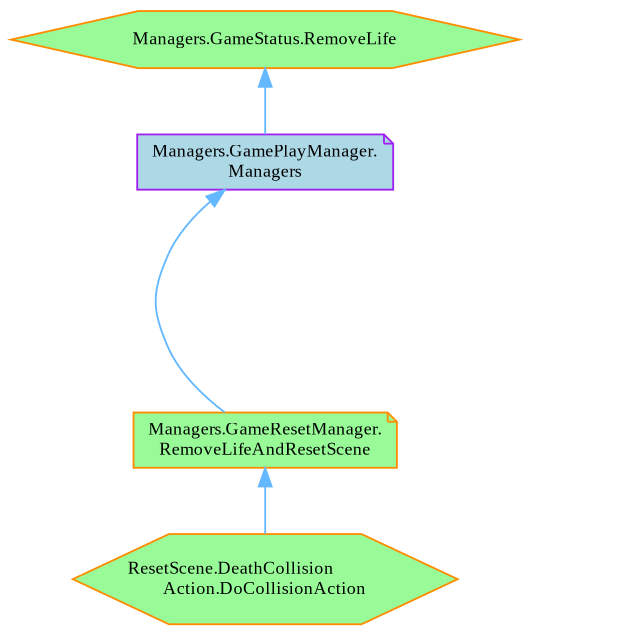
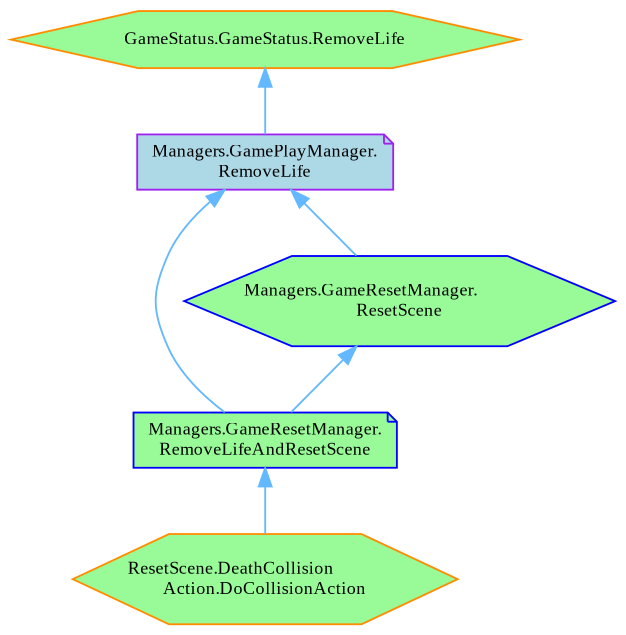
(265, 40) -> (265, 40)
(265, 162) -> (265, 162)
none -> (400, 301)
(265, 440) -> (265, 440)
